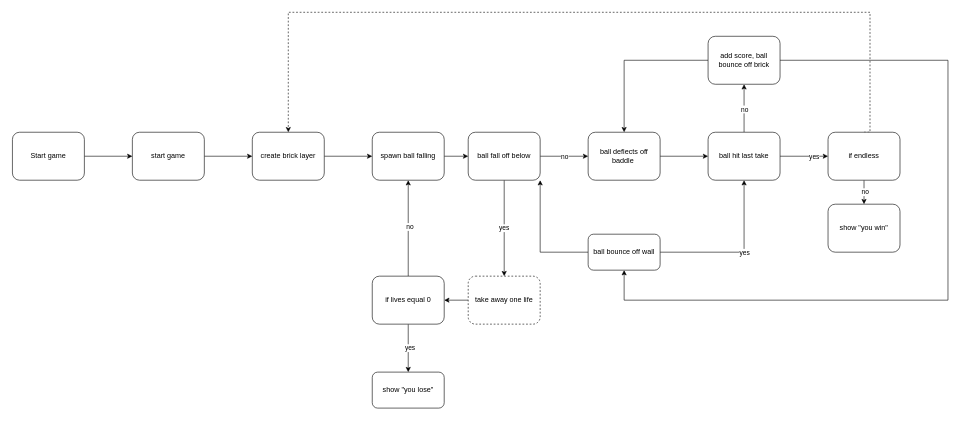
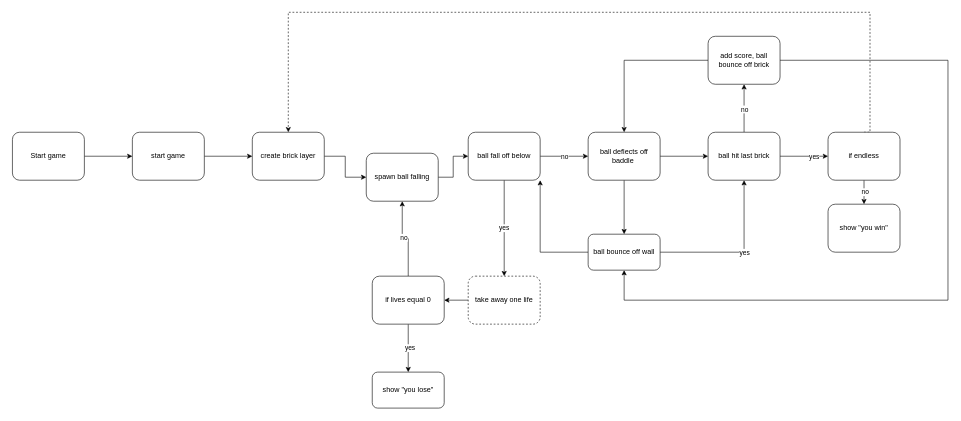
(408, 156) -> (402, 177)
(744, 156) -> (744, 156)
none -> (624, 228)
